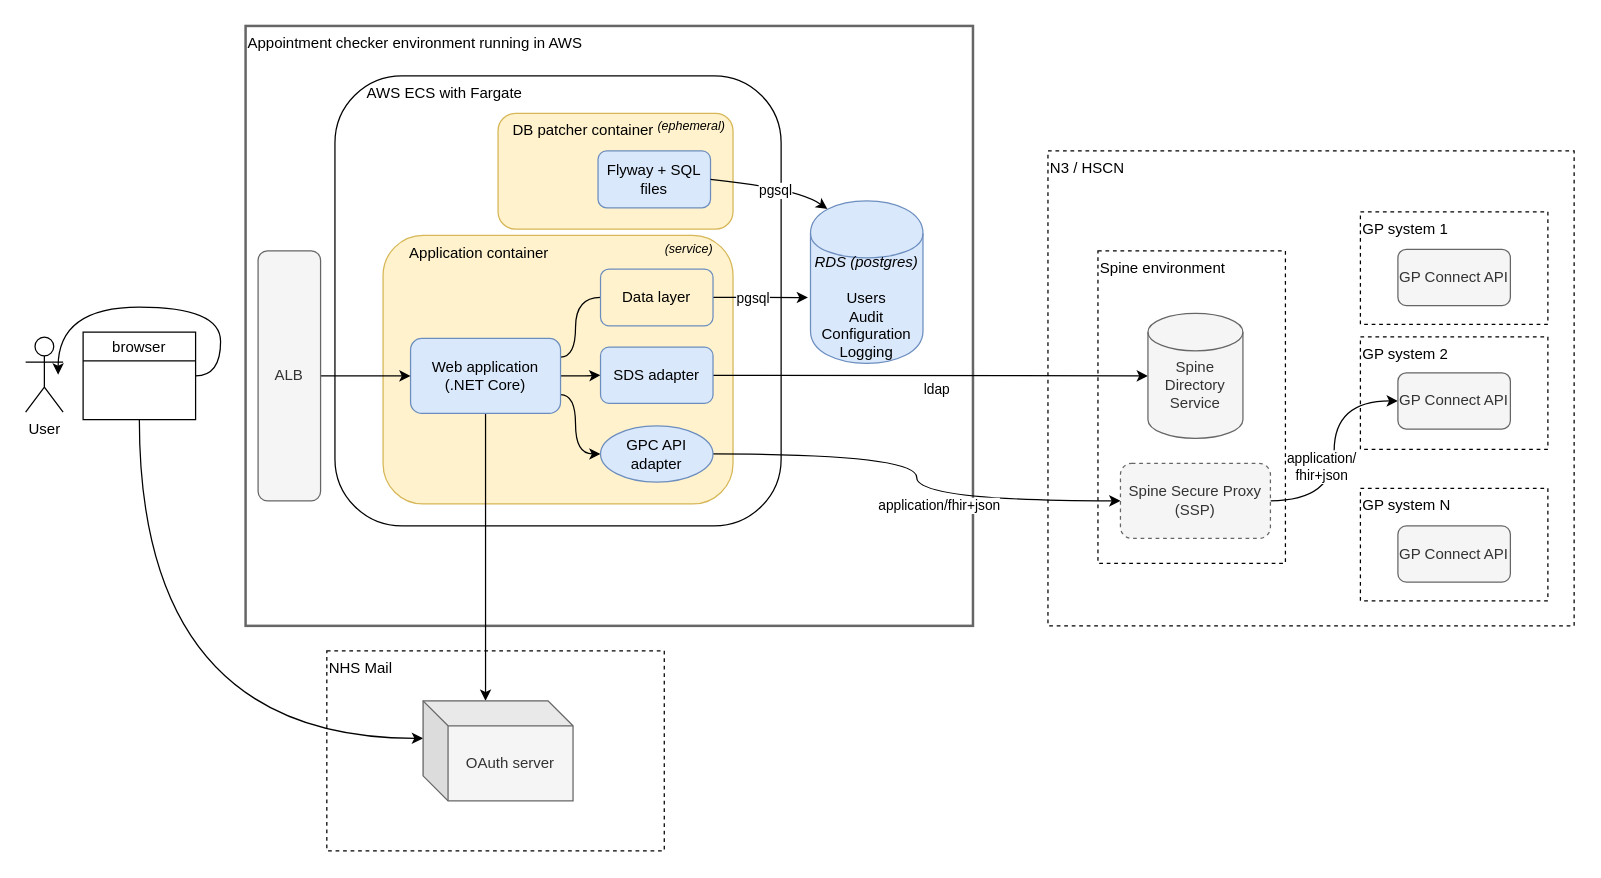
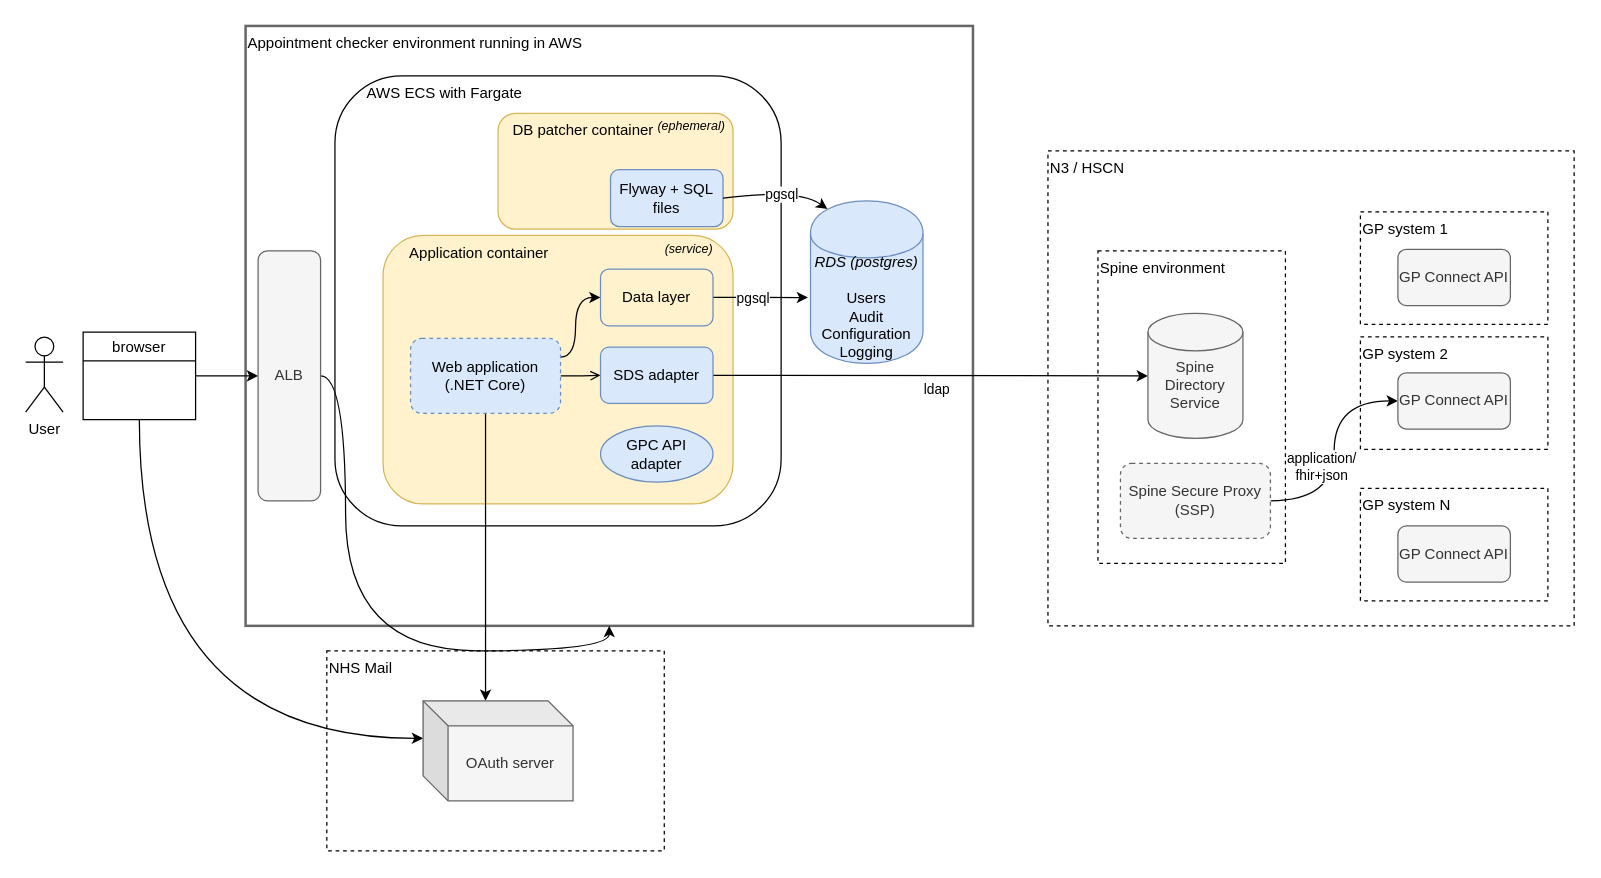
(654, 179) -> (667, 198)
(585, 302) -> (581, 304)
(153, 307) -> (225, 376)
(591, 375) -> (592, 375)
(363, 376) -> (375, 612)
(486, 376) -> (486, 376)
(576, 426) -> none
(915, 474) -> none
